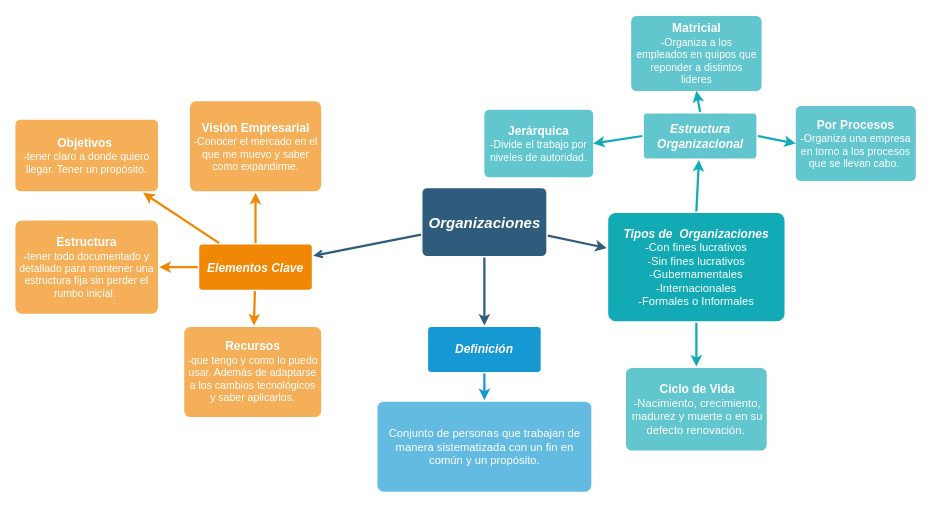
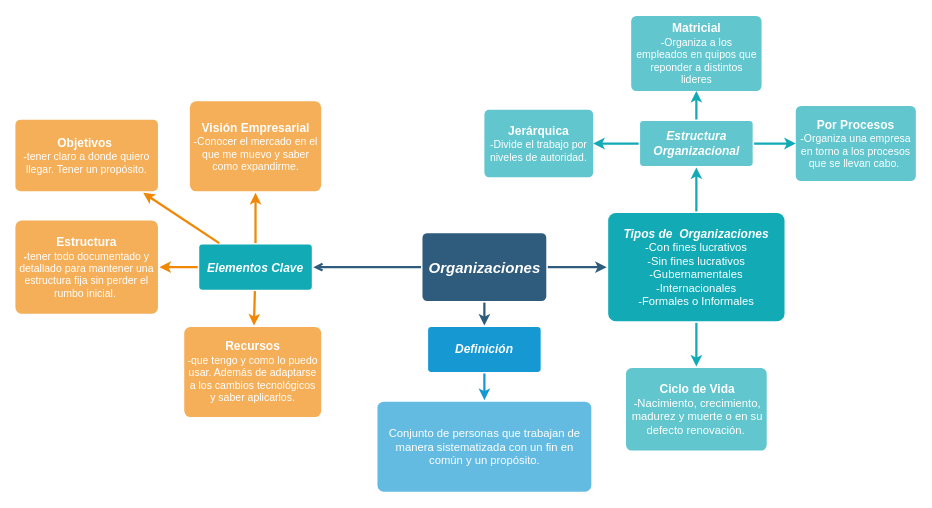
(700, 136) -> (696, 143)
(484, 222) -> (484, 267)
(255, 267) -> (255, 267)
